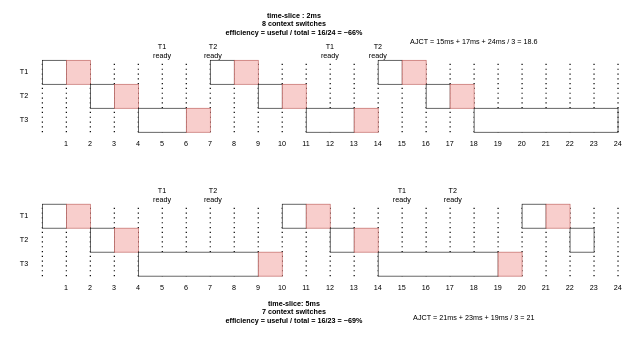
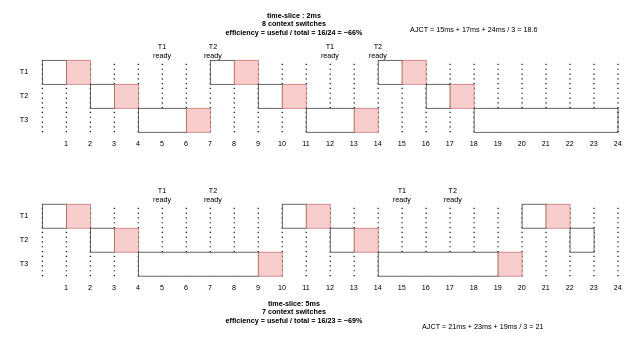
(474, 42) -> (474, 30)
(474, 318) -> (483, 327)
